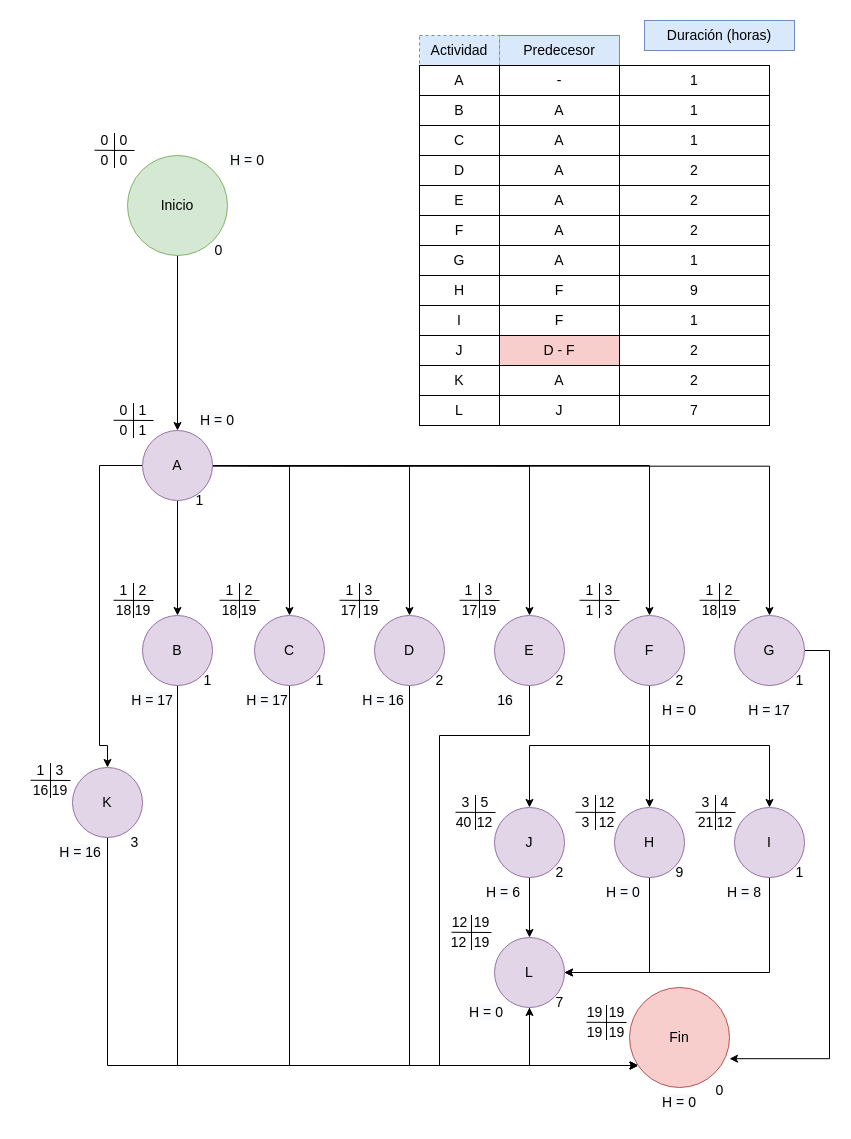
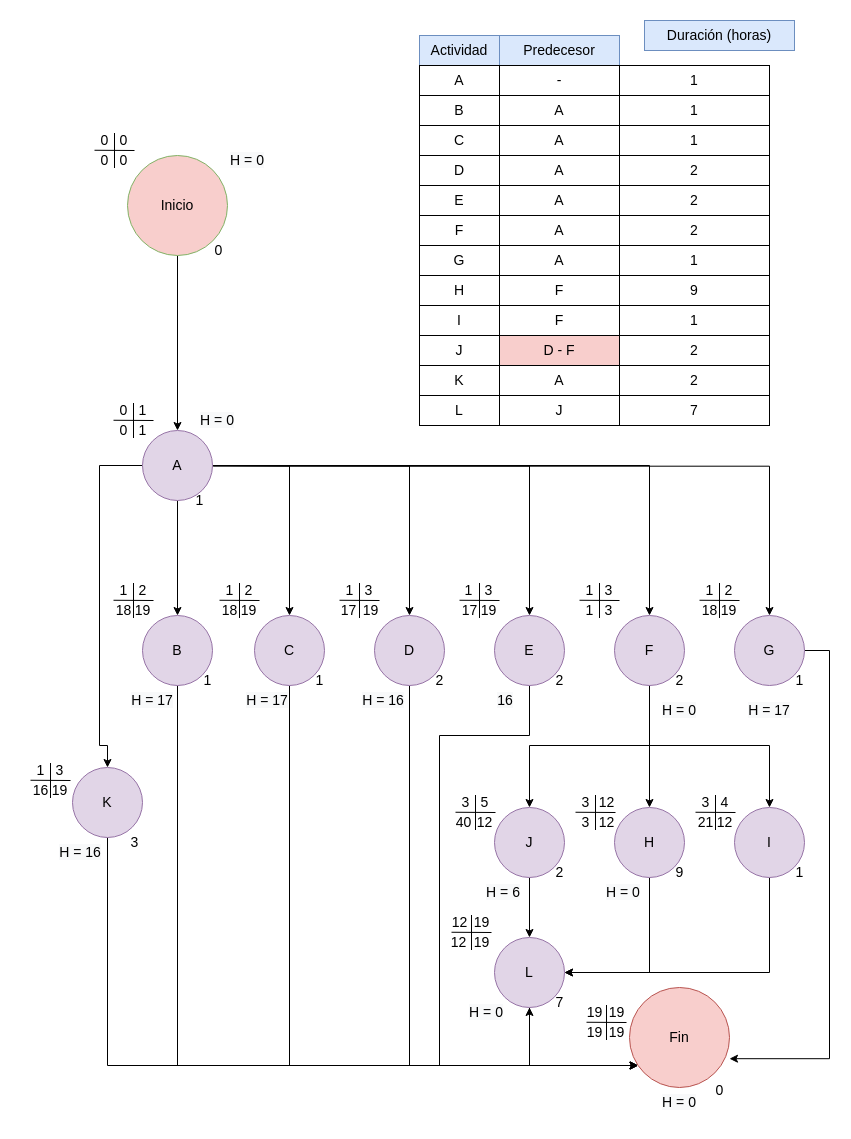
(460, 51) -> (460, 51)
(178, 206) -> (178, 206)
(745, 893) -> none
